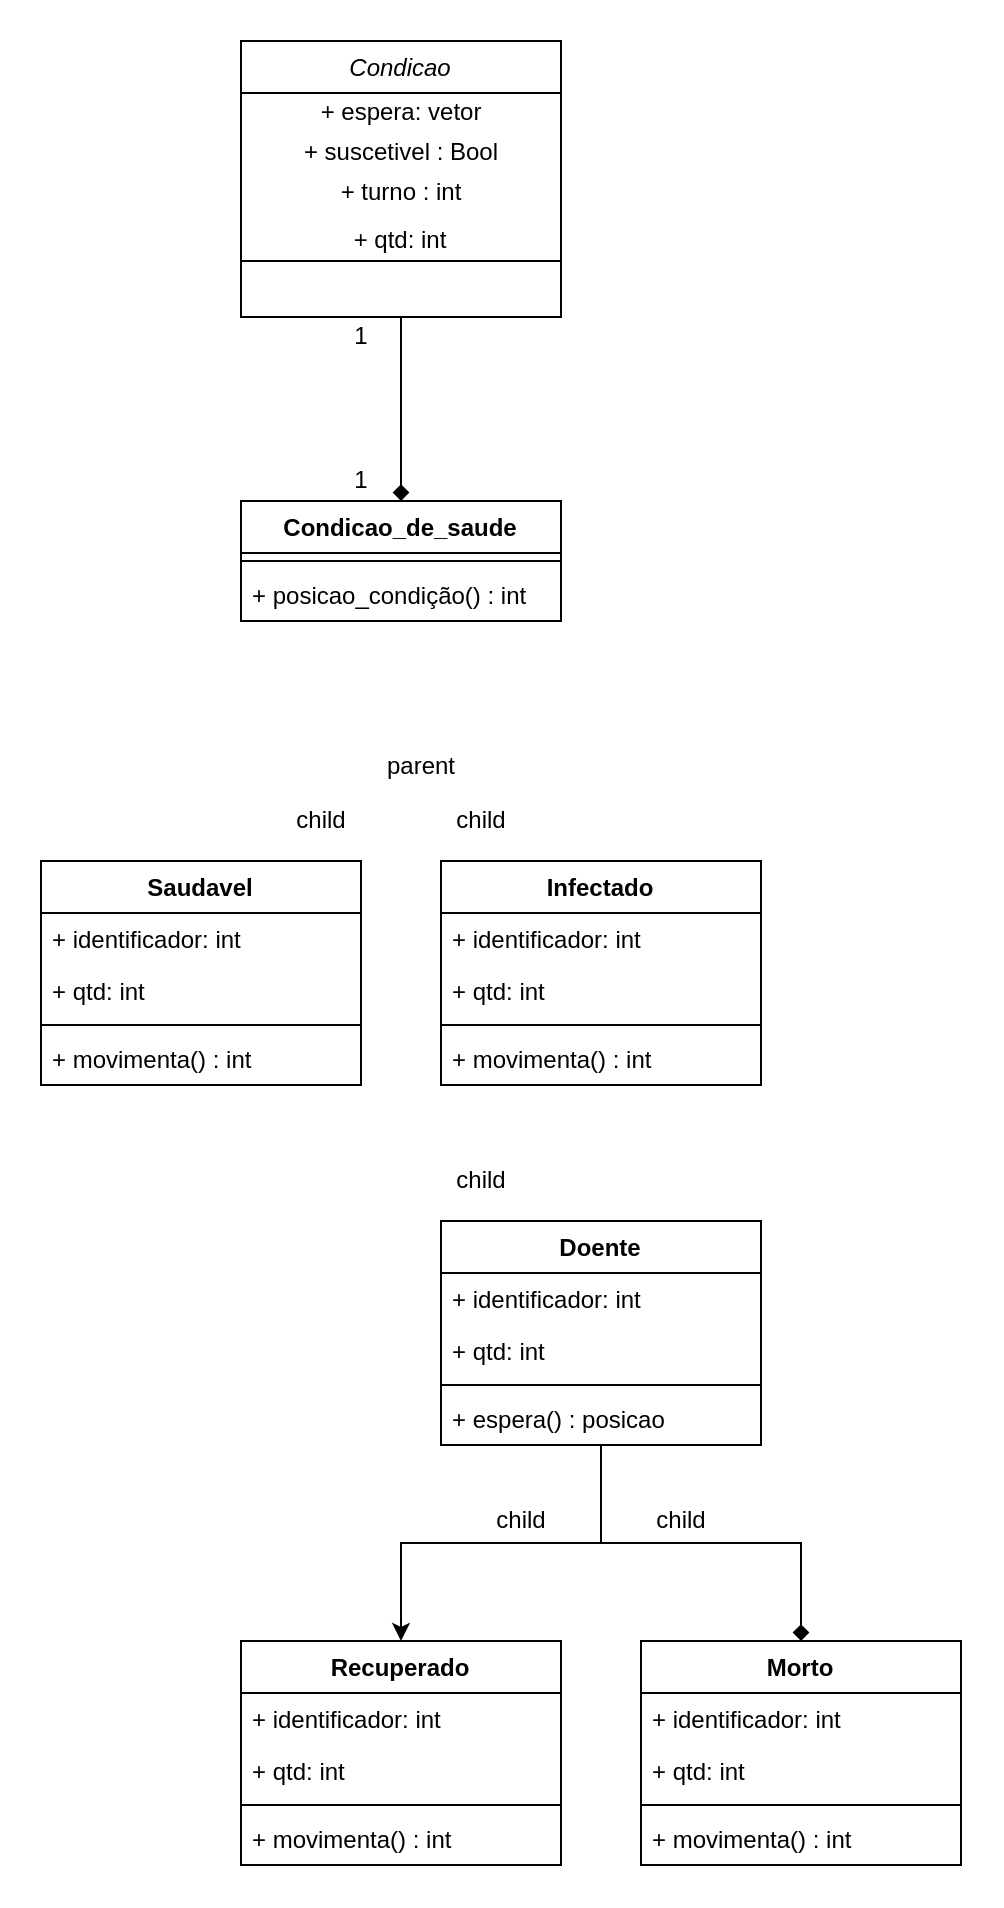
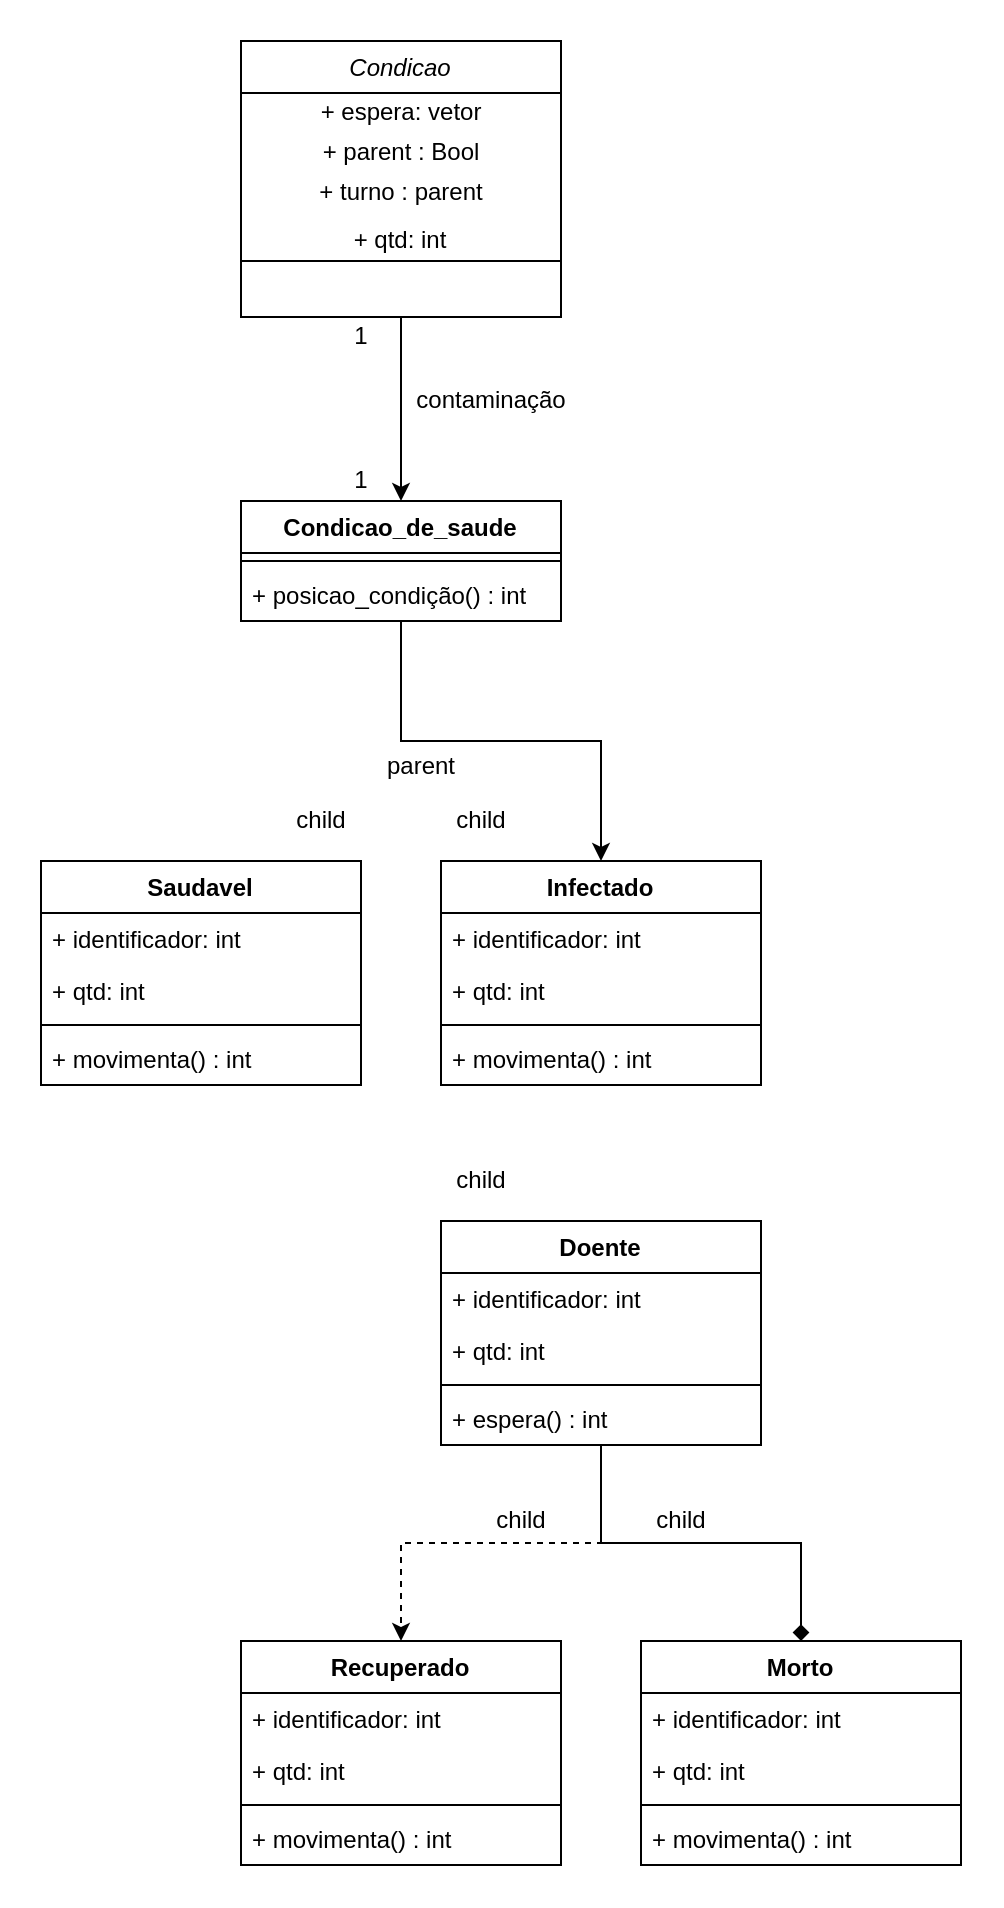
(402, 153) -> (402, 153)
(402, 193) -> (402, 193)
none -> (491, 401)
(401, 485) -> (401, 486)
none -> (496, 741)
(571, 1420) -> (544, 1420)
(457, 1543) -> (457, 1543)
